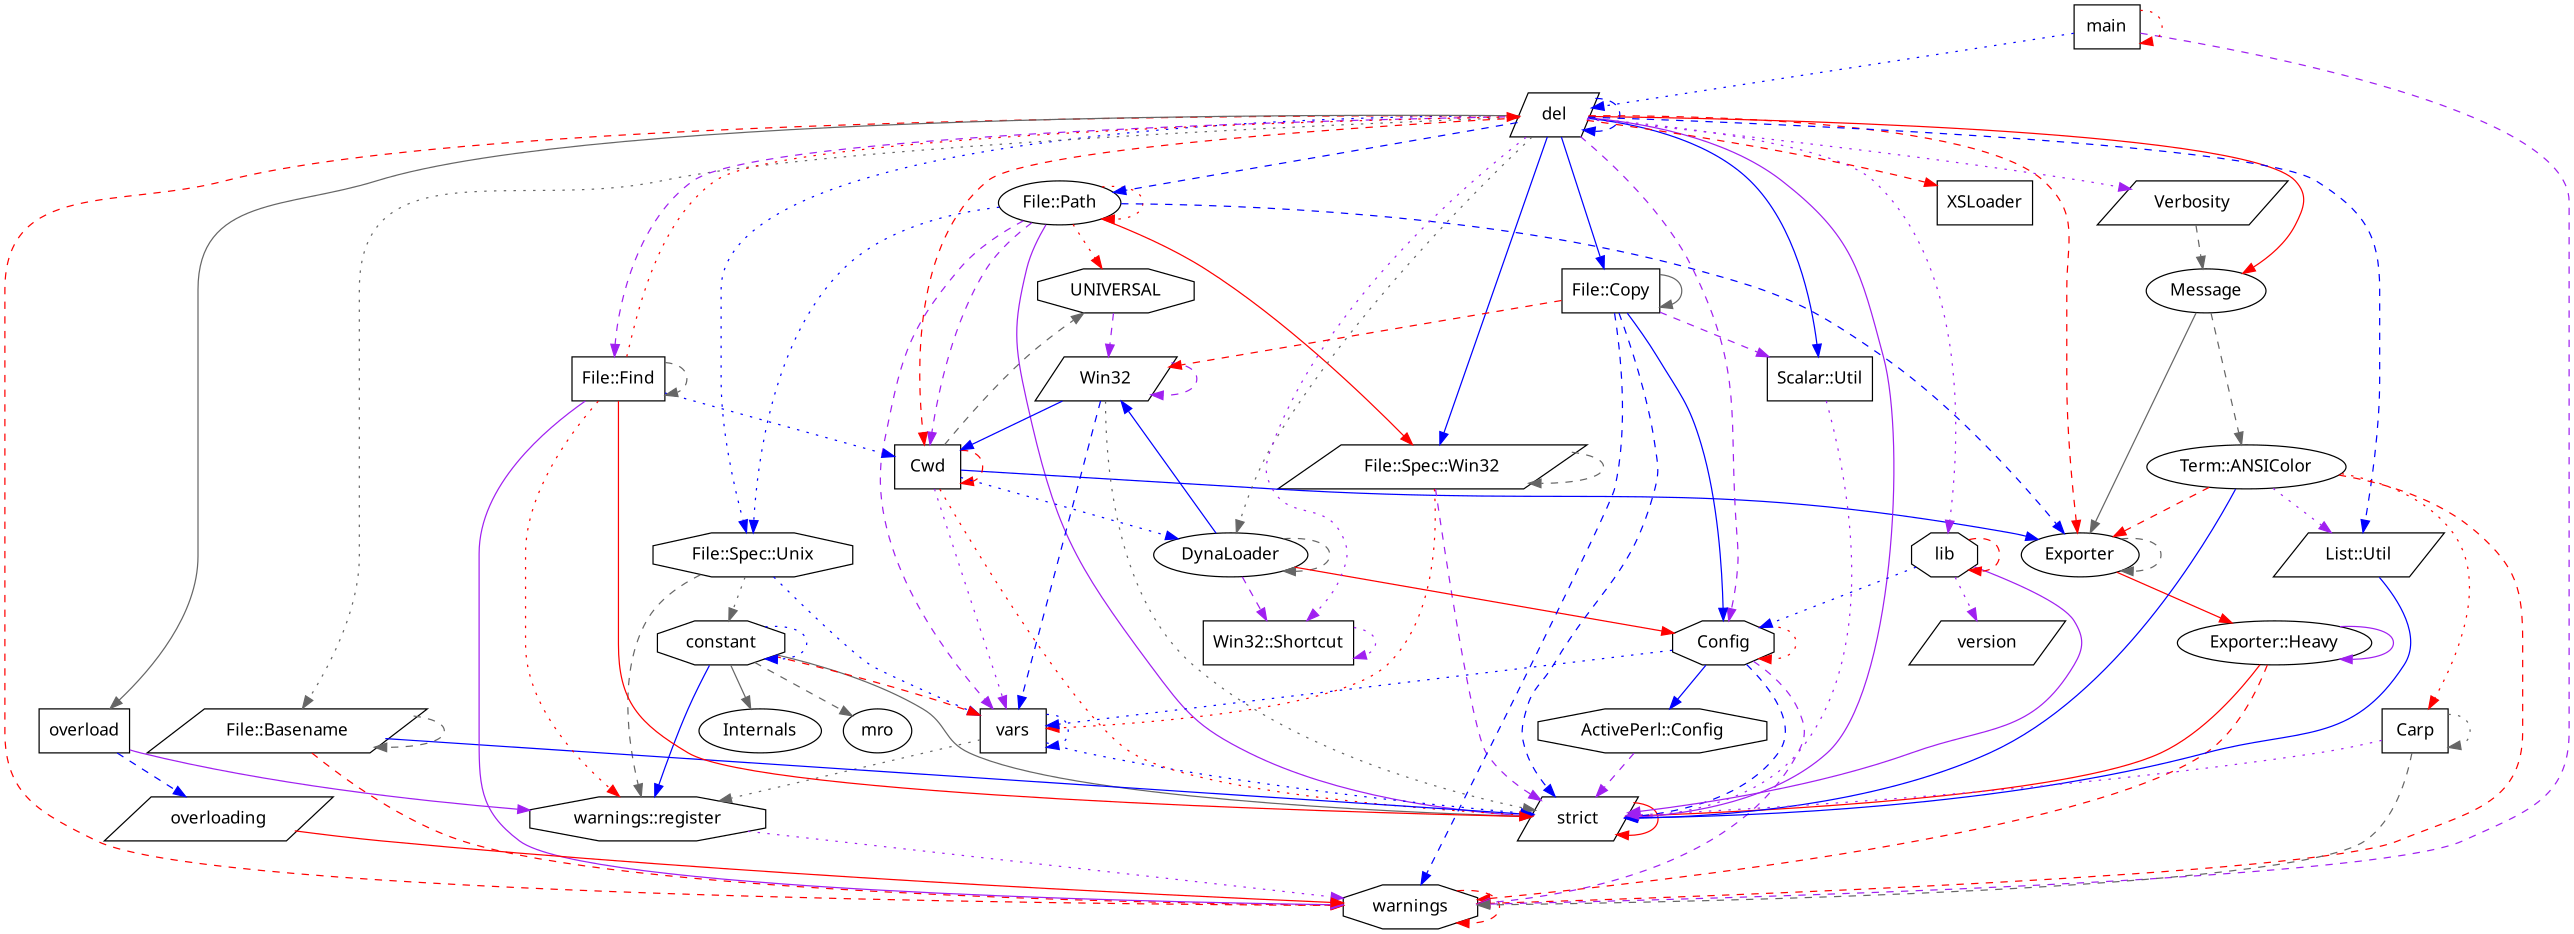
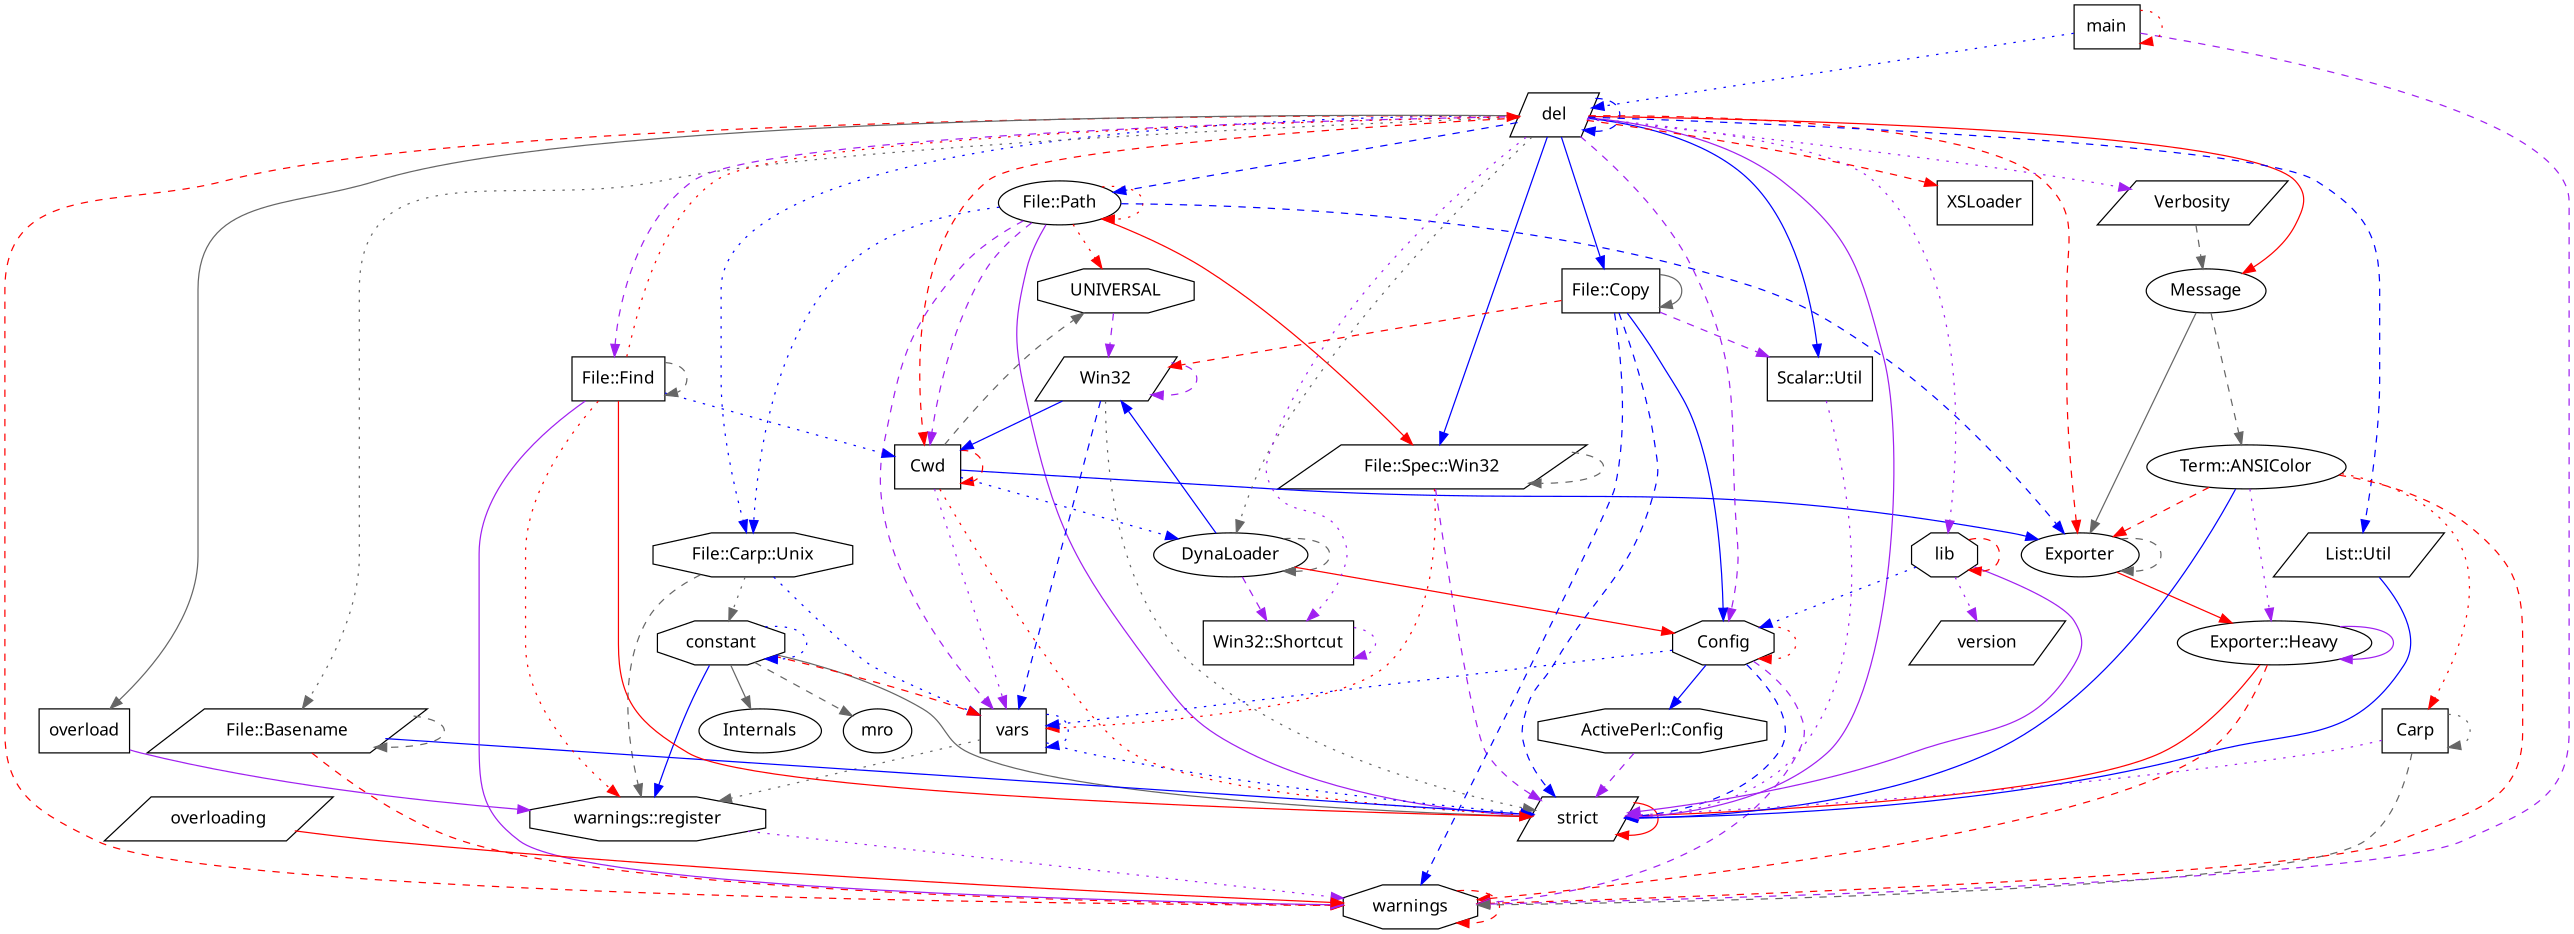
(2297, 507) -> (2259, 549)
(753, 555) -> (753, 555)
(146, 771) -> none
